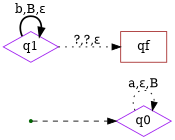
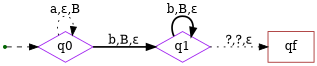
none -> (120, 47)
